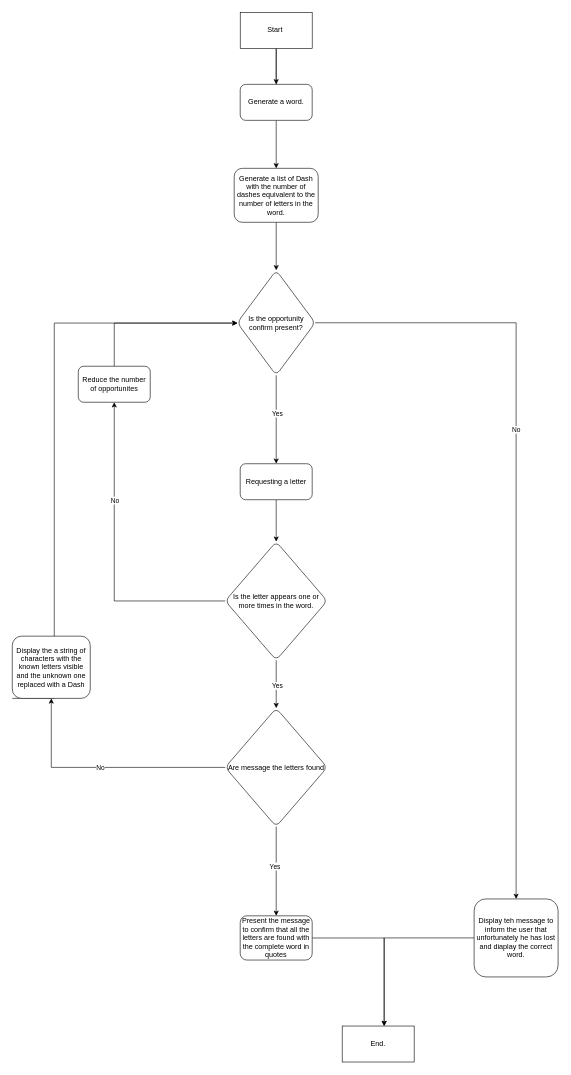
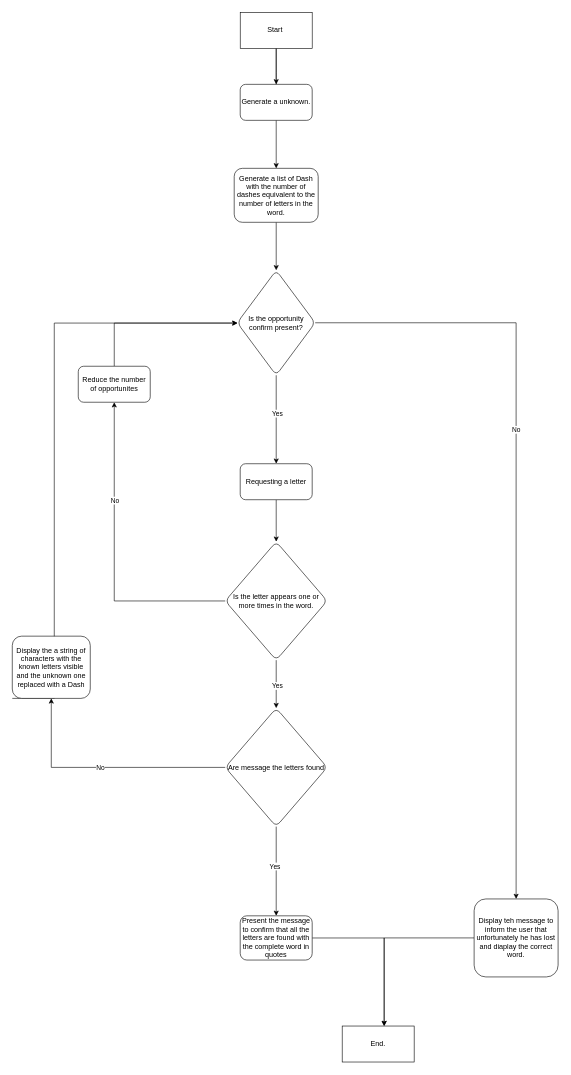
(276, 102) -> (276, 102)
